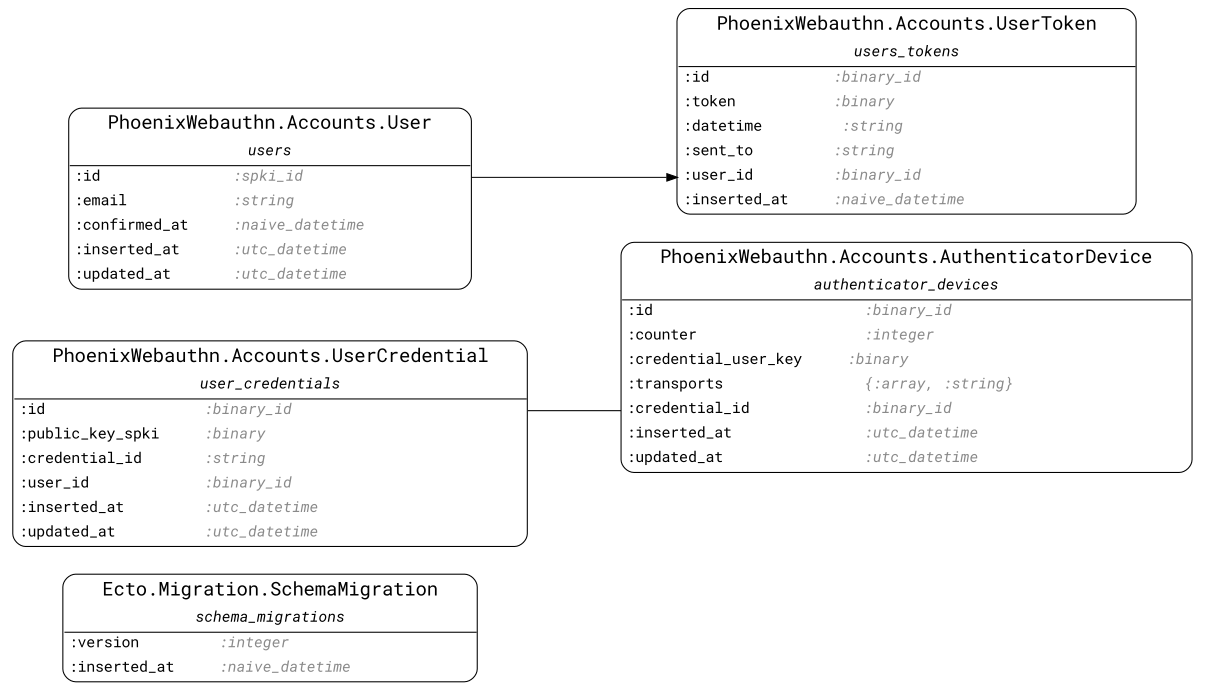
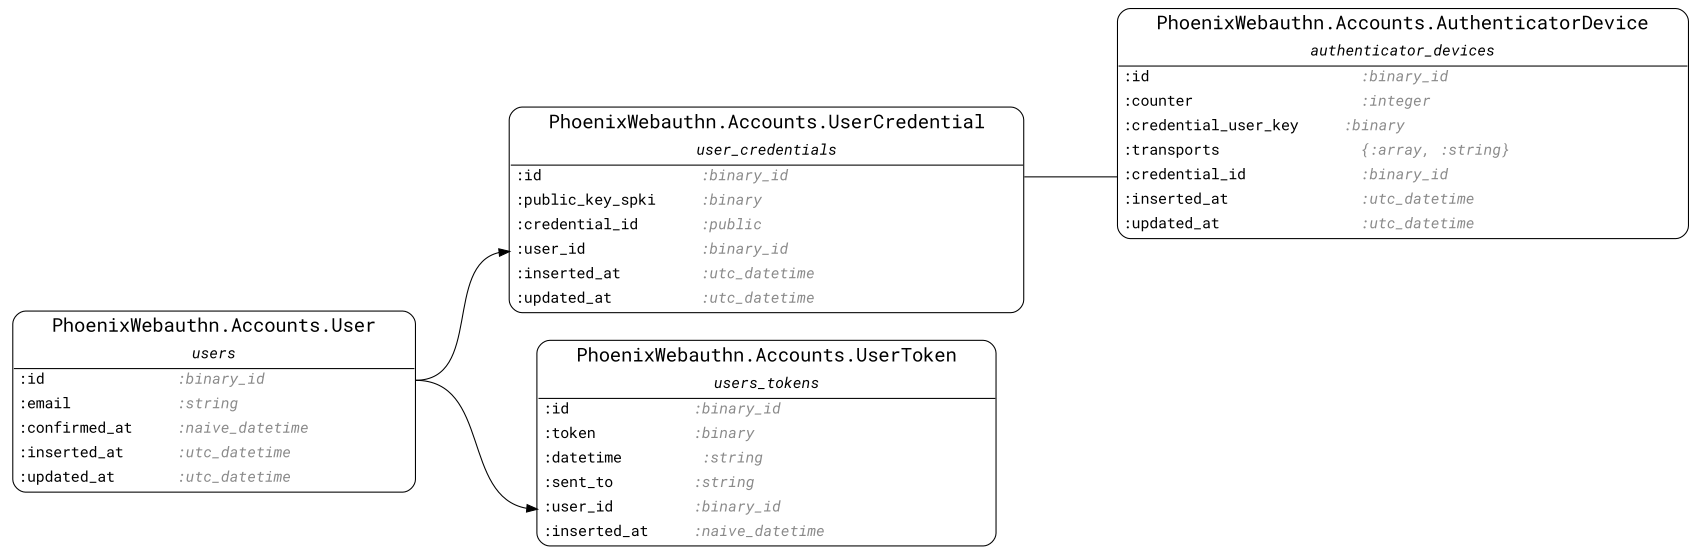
(312, 176) -> (265, 379)
none -> (462, 321)
(283, 459) -> (780, 225)
(270, 628) -> none
